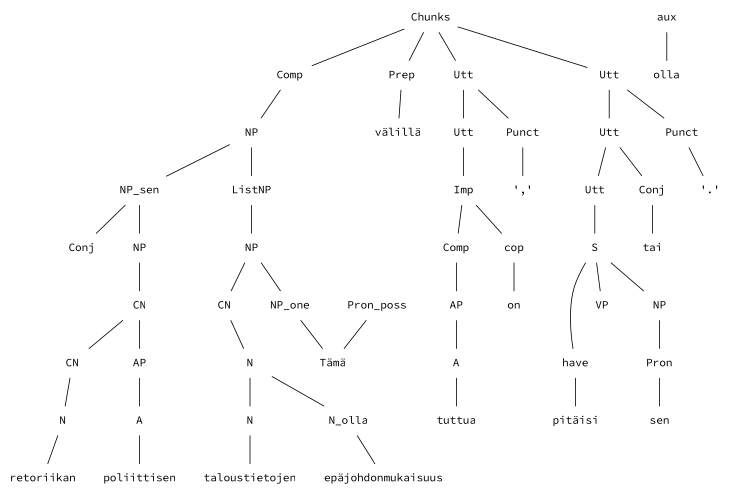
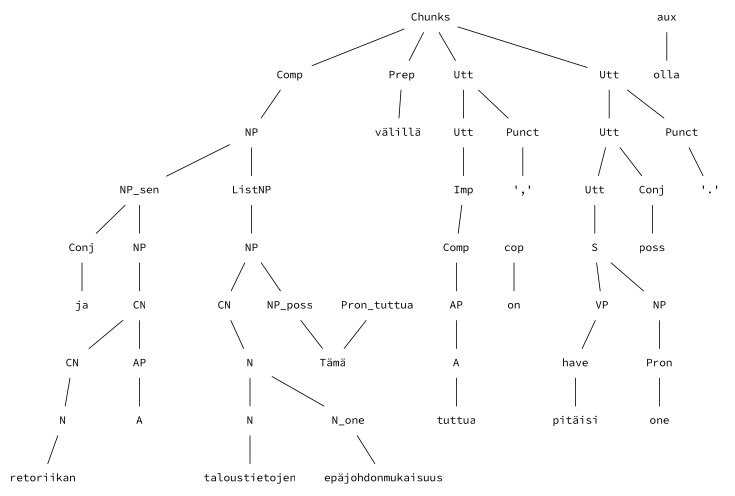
(489, 219) -> none
(652, 248) -> (652, 248)
(571, 304) -> (589, 334)
none -> (82, 306)
(290, 306) -> (290, 306)
(377, 306) -> (377, 306)
(348, 421) -> (348, 421)
(660, 421) -> (660, 421)
(140, 478) -> none
